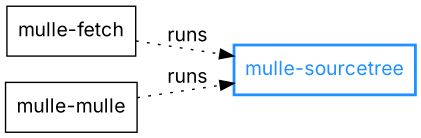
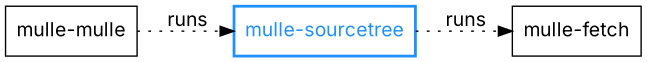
(178, 47) -> (457, 31)
